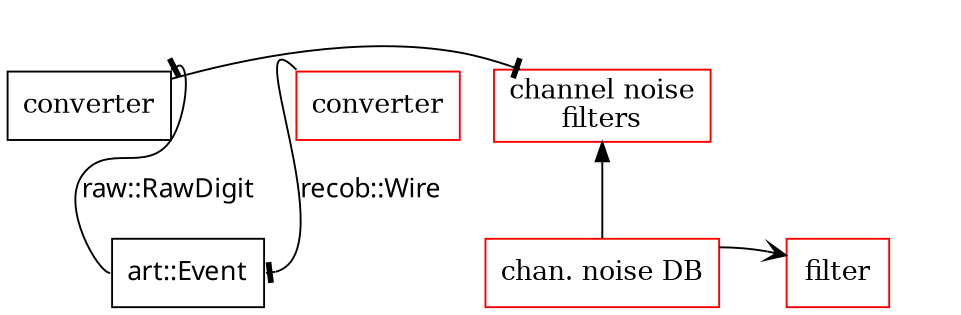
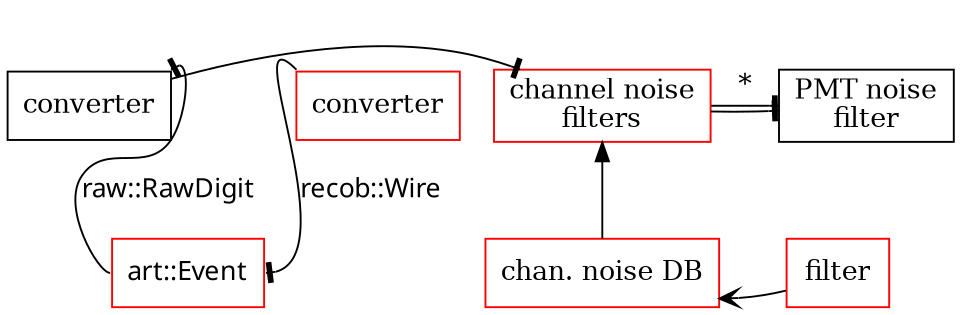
none -> (866, 106)
(743, 248) -> (762, 295)
(188, 273) -> (188, 273)
